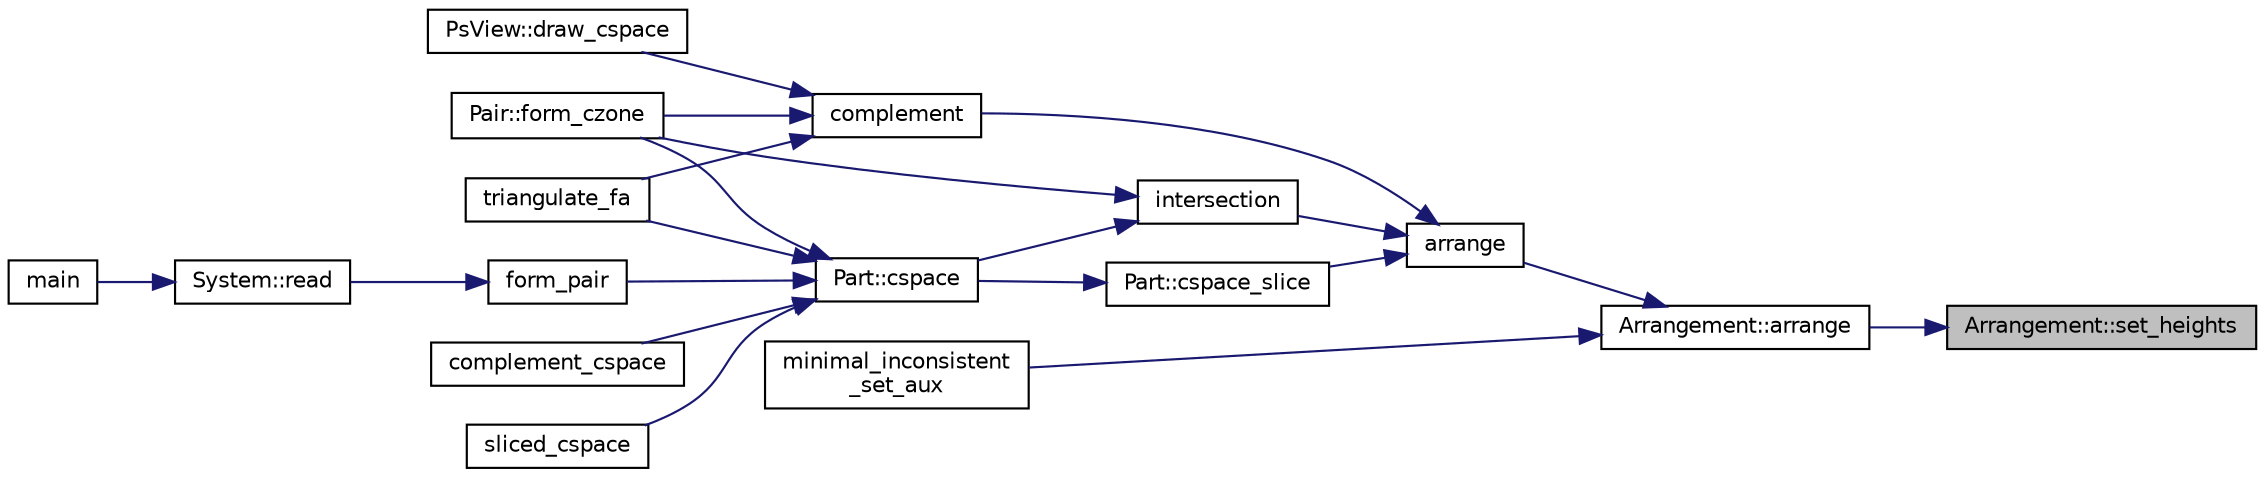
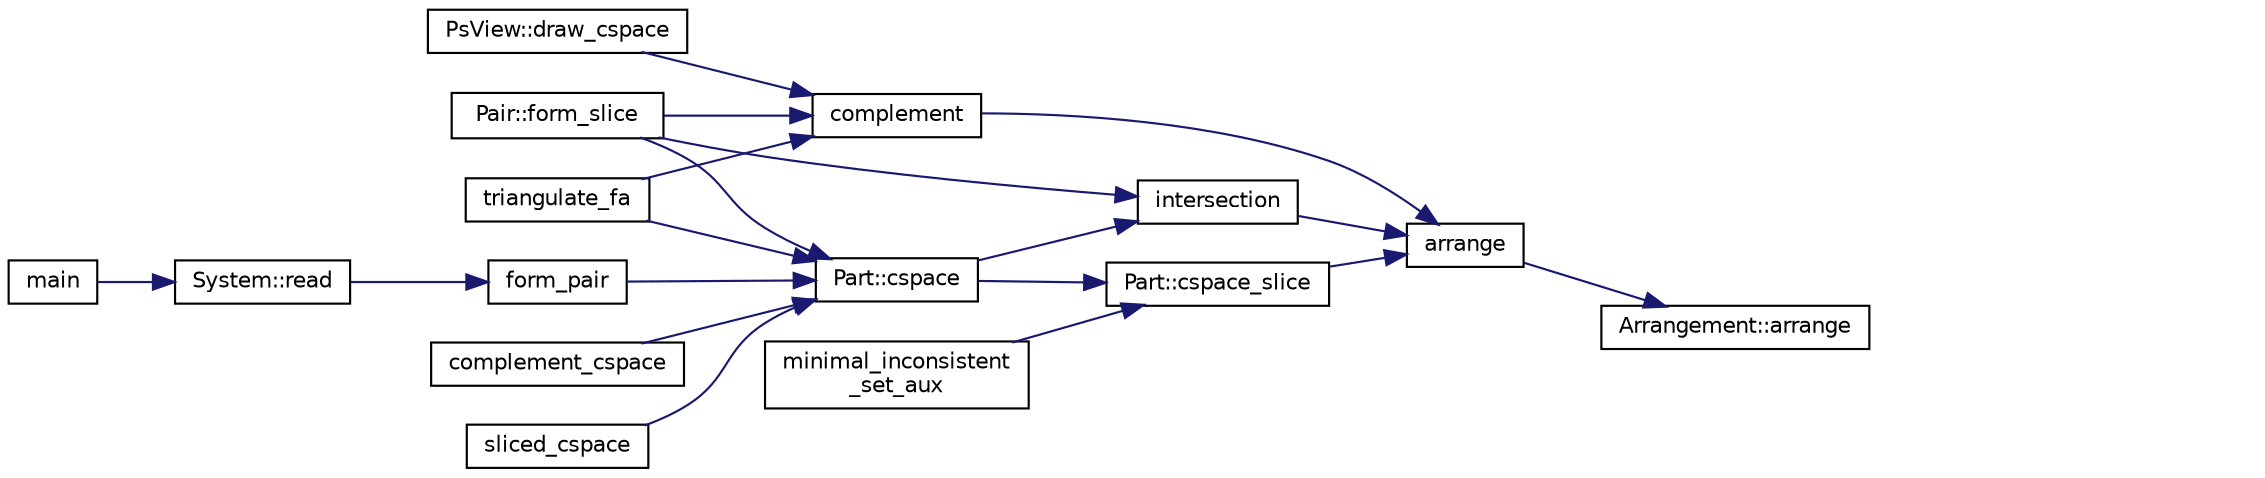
(558, 116) -> (558, 116)
(2102, 327) -> none
(1304, 352) -> (1068, 327)
